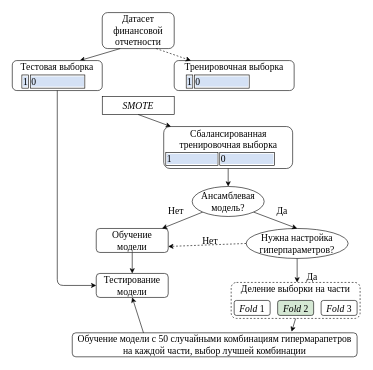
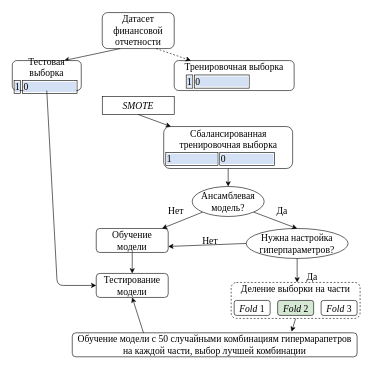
(57, 75) -> (47, 75)
(209, 245) -> (209, 245)
